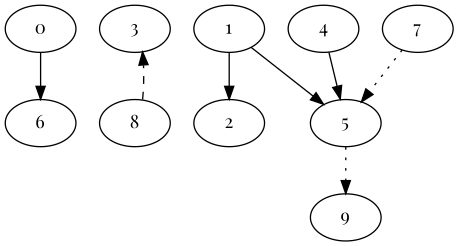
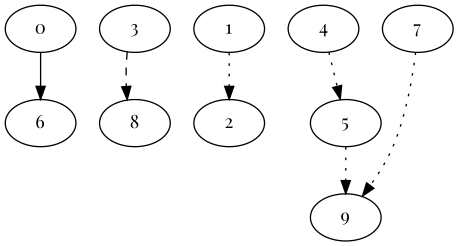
(333, 69) -> (333, 69)
(229, 70) -> (229, 70)
(386, 71) -> (402, 122)
(282, 72) -> none
(144, 82) -> (126, 69)
